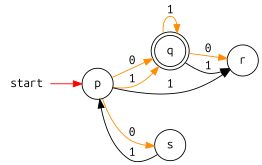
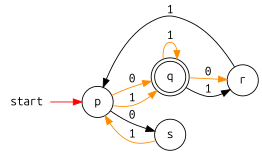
(170, 94) -> (165, 16)
(118, 128) -> (127, 121)
(118, 149) -> (129, 141)
